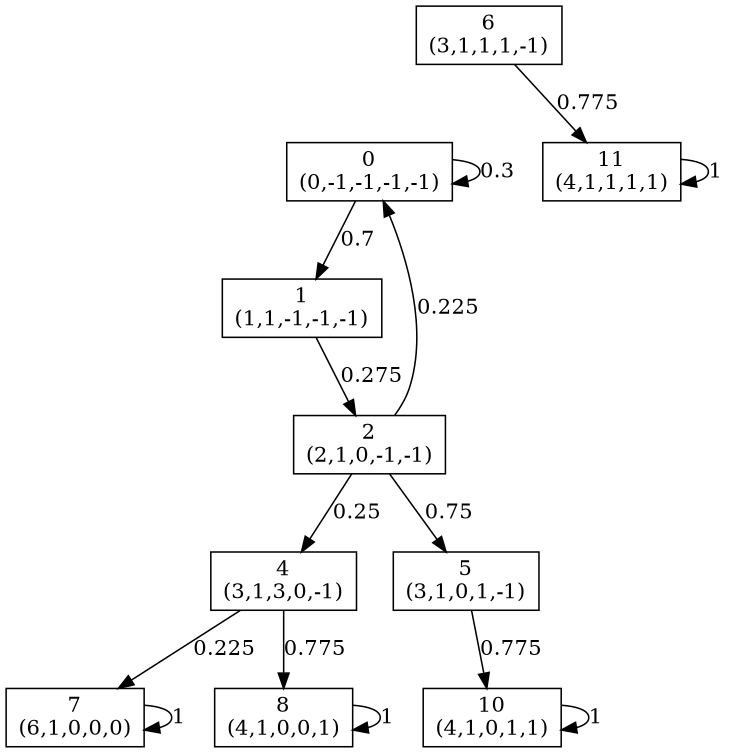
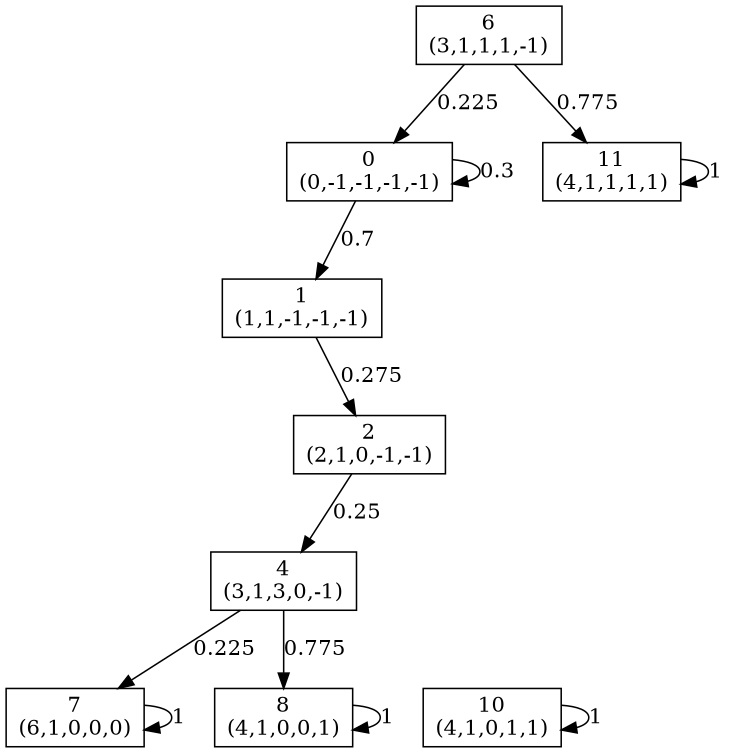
(416, 316) -> (435, 98)
(466, 581) -> none
